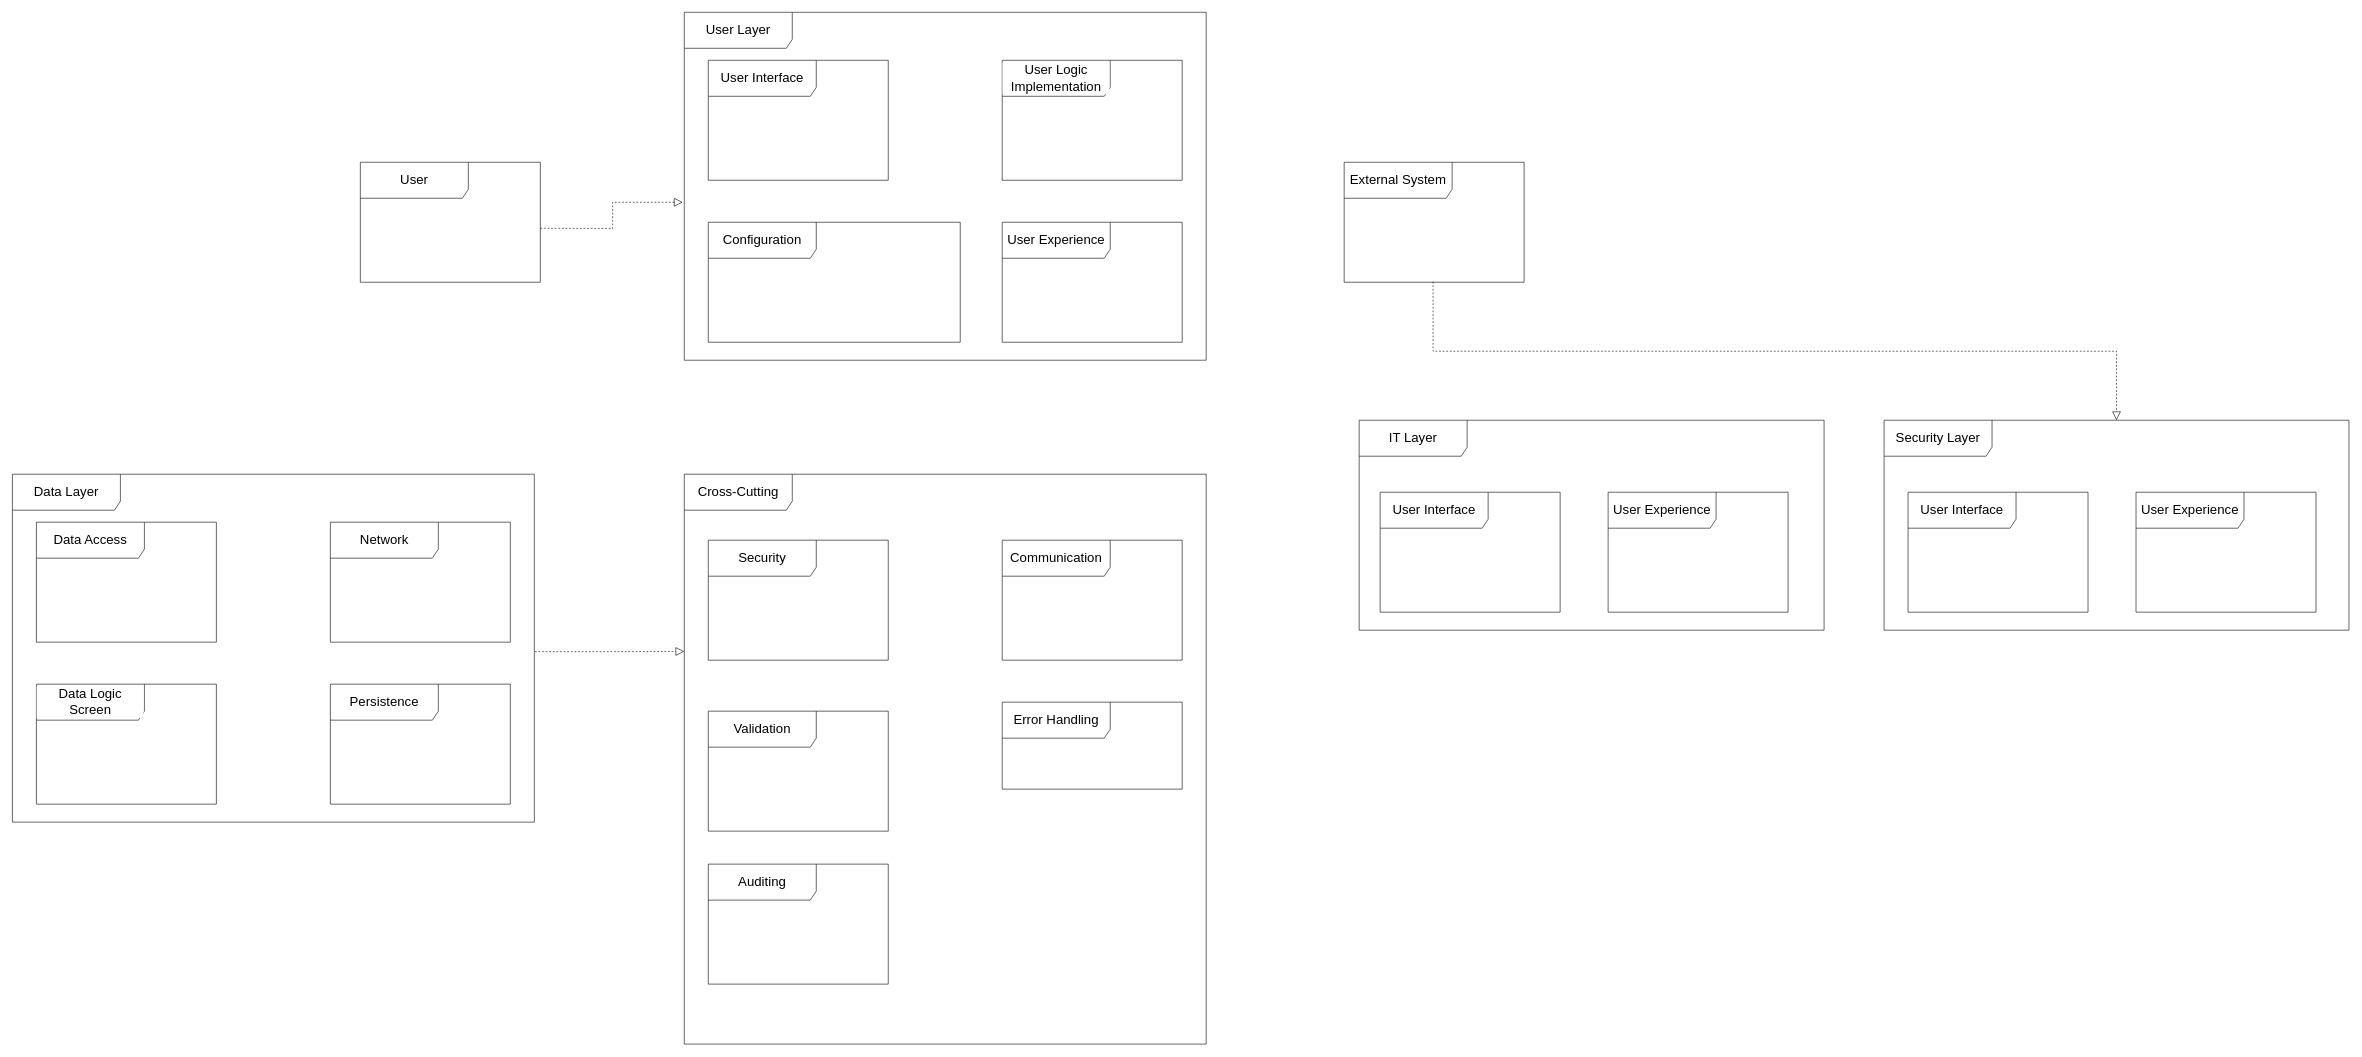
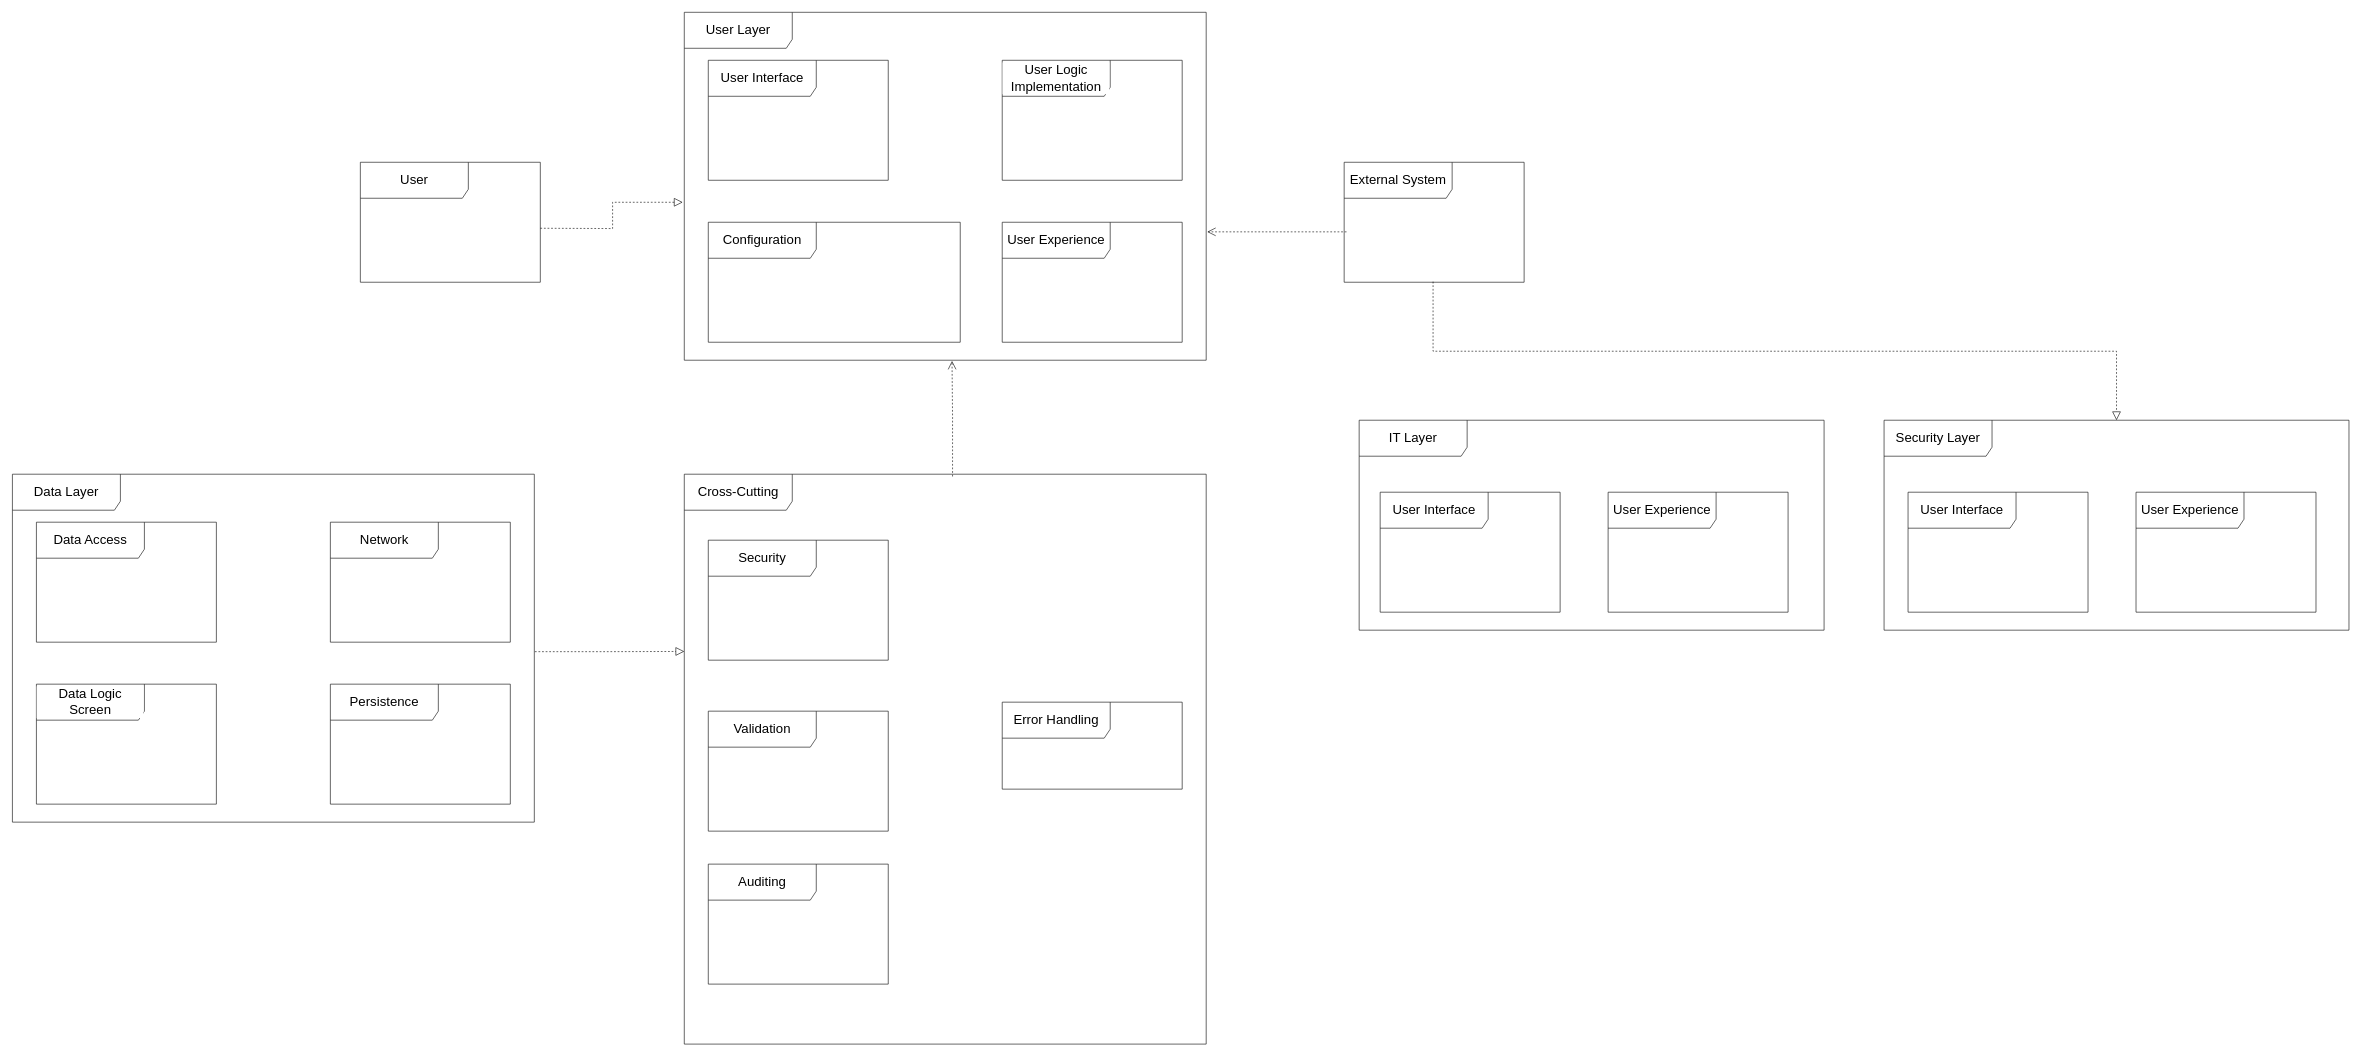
none -> (1278, 232)
none -> (953, 420)
(1092, 600) -> none
